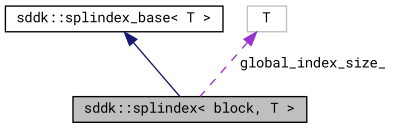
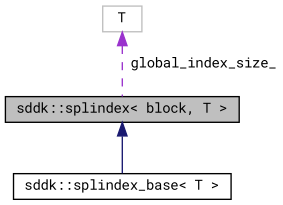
(157, 69) -> (122, 155)
